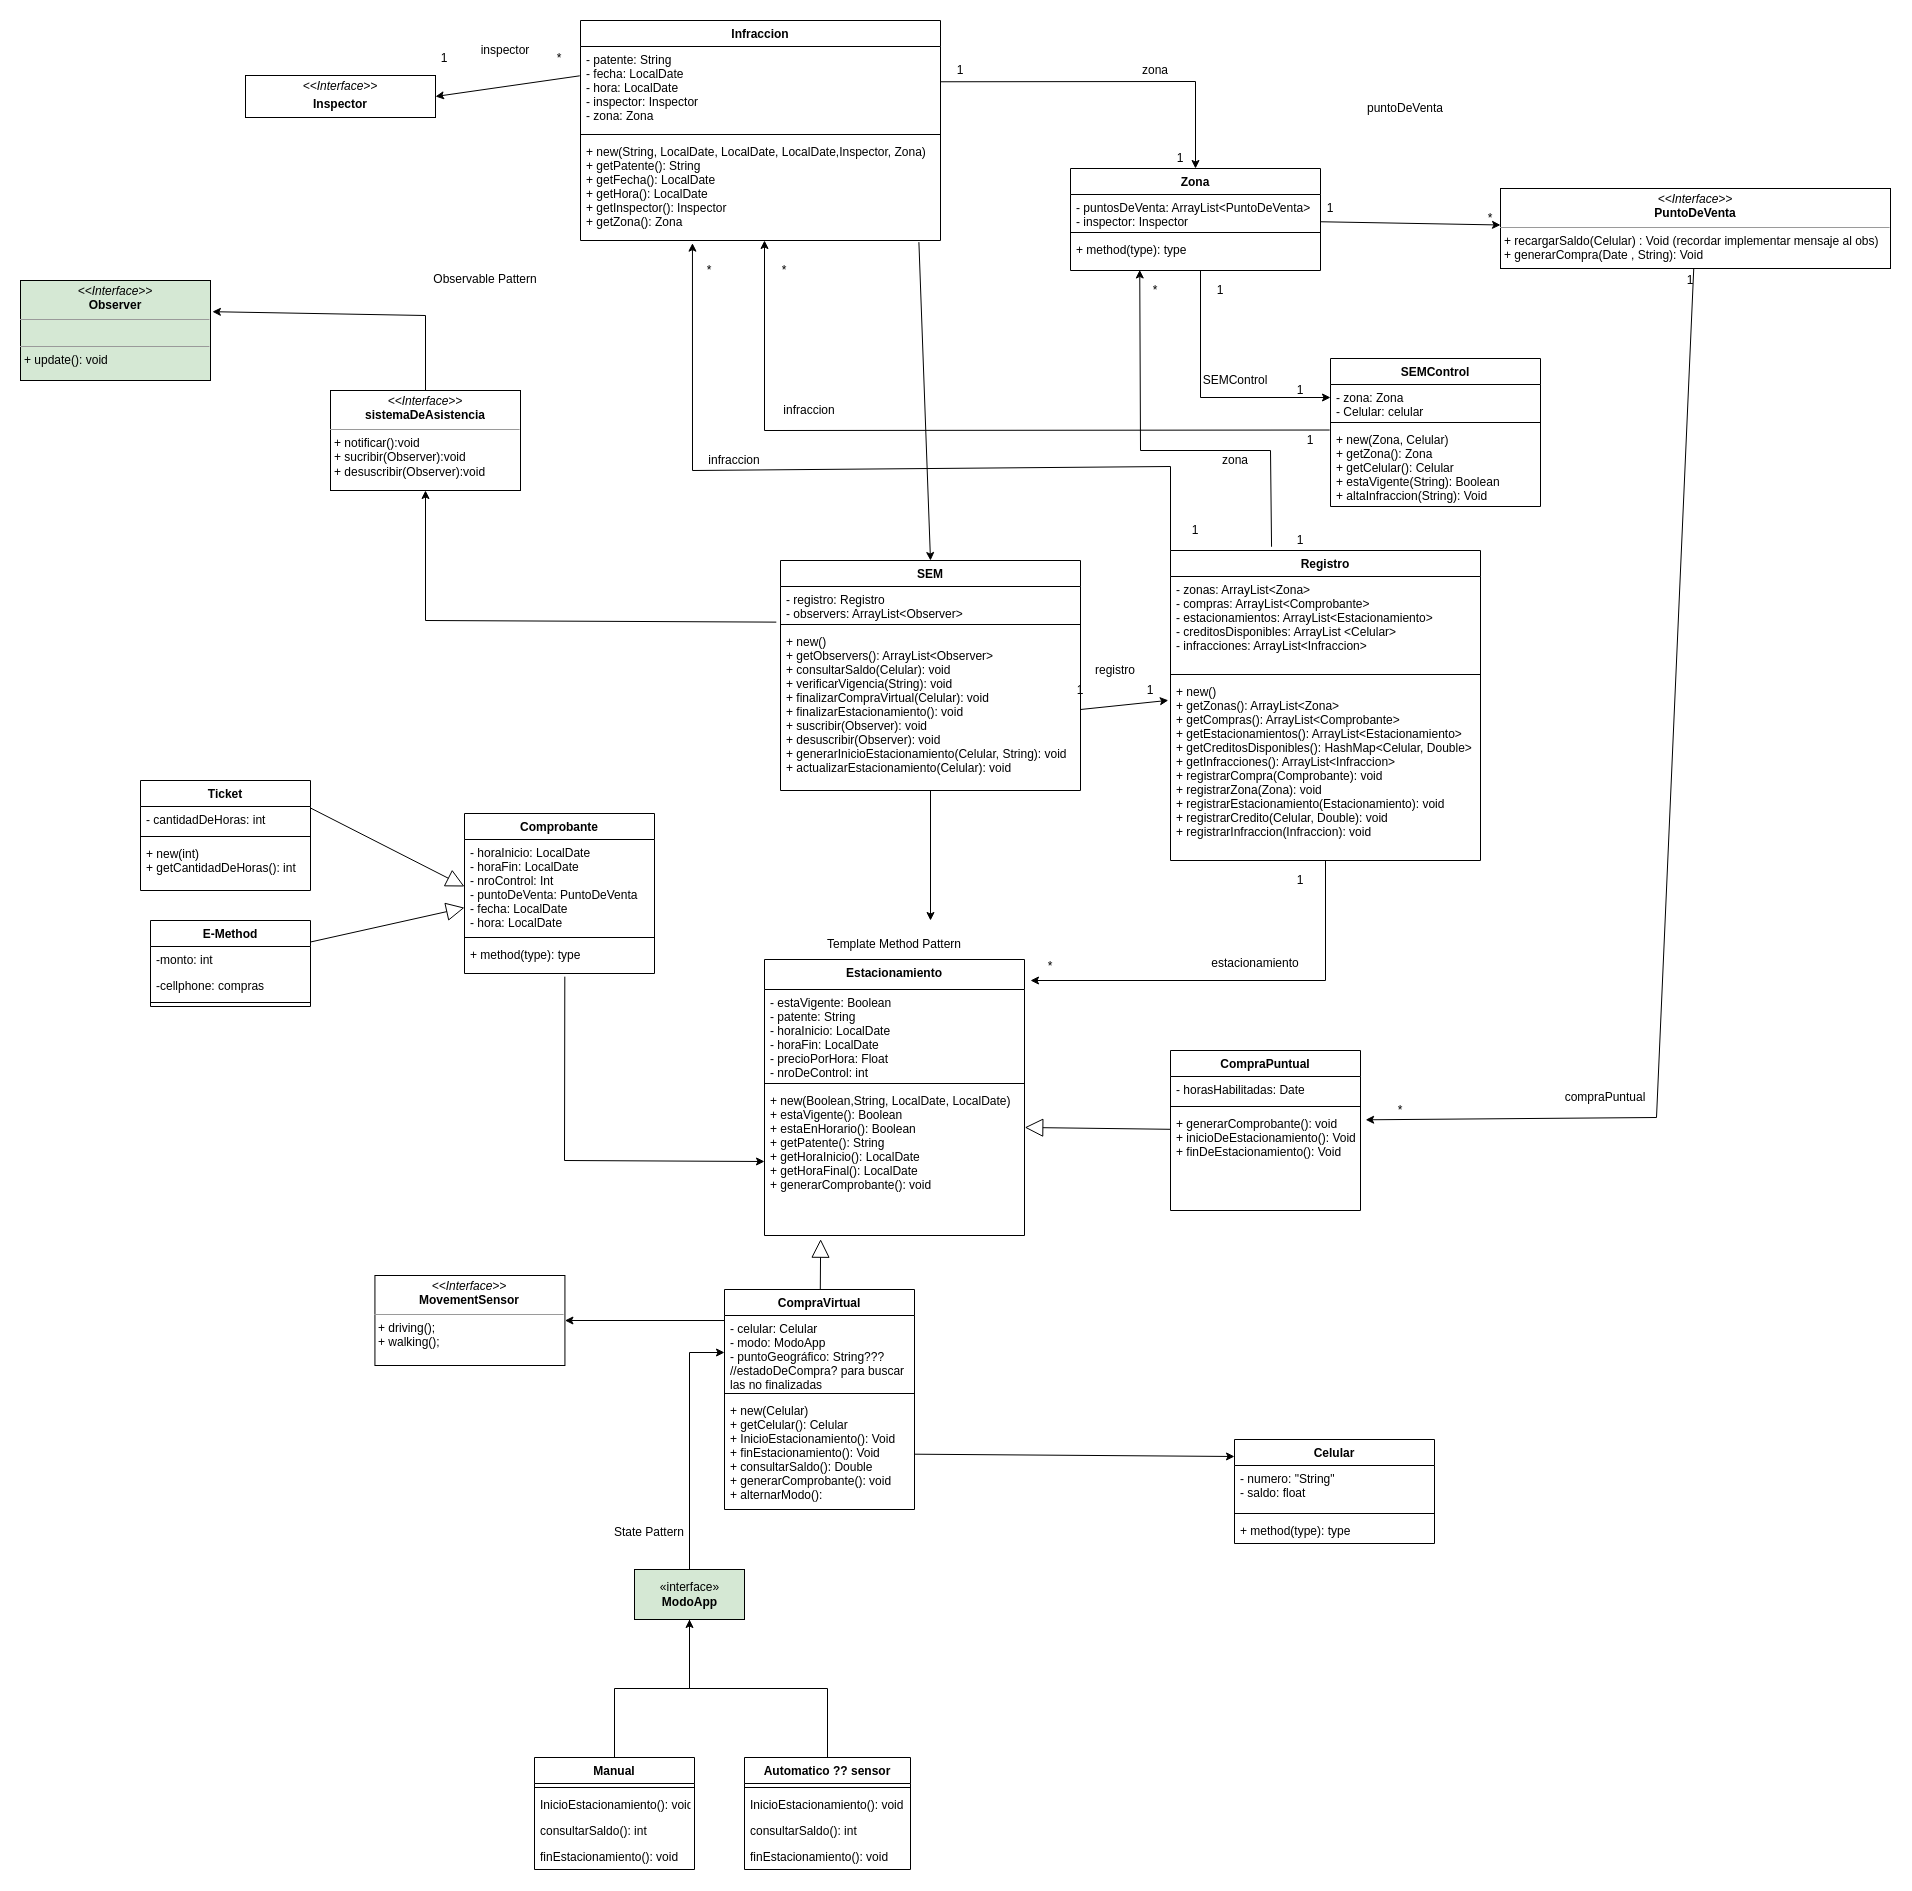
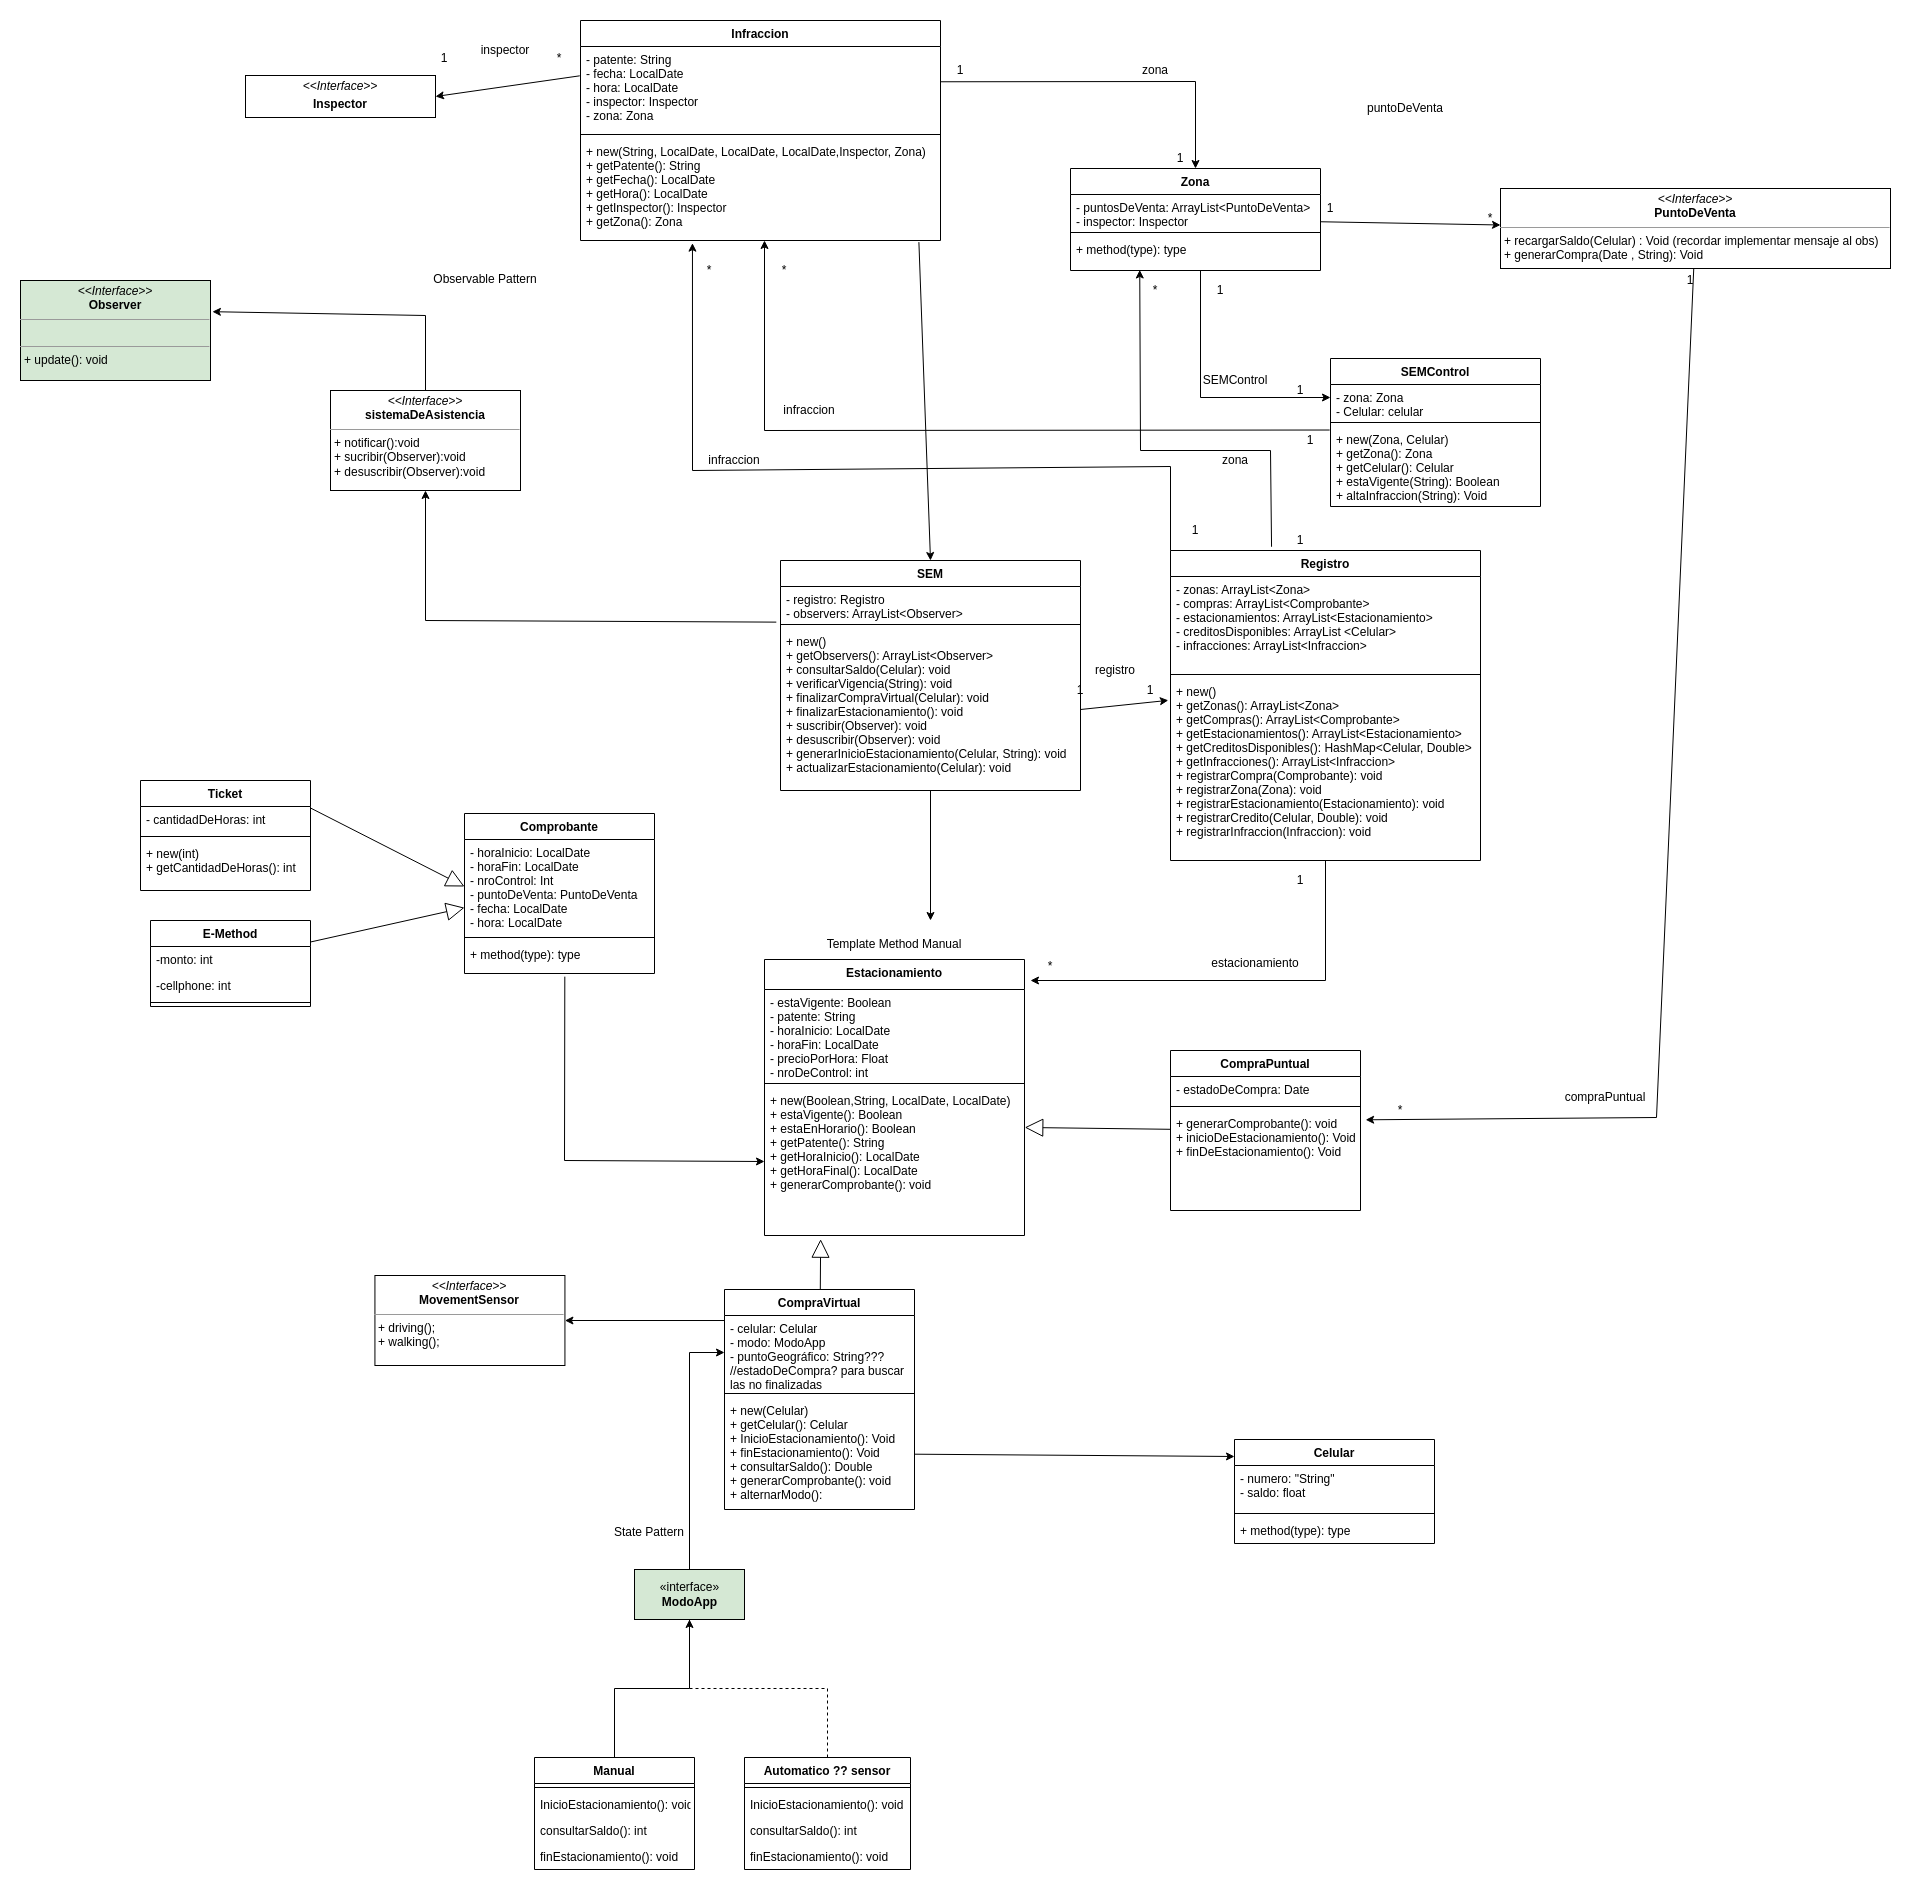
(894, 944) -> (894, 944)
(214, 986) -> (199, 986)
(1247, 1090) -> (1245, 1090)
(794, 1689) -> (794, 1689)
